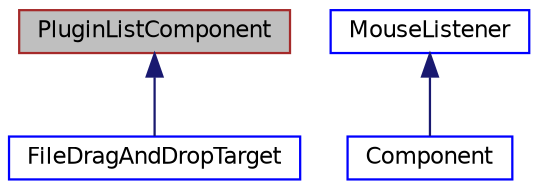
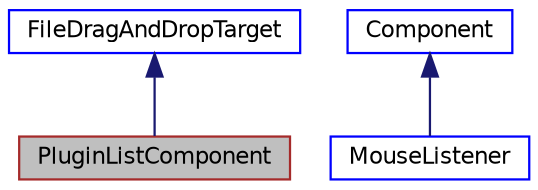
(155, 107) -> (155, 107)
(430, 107) -> (430, 107)
